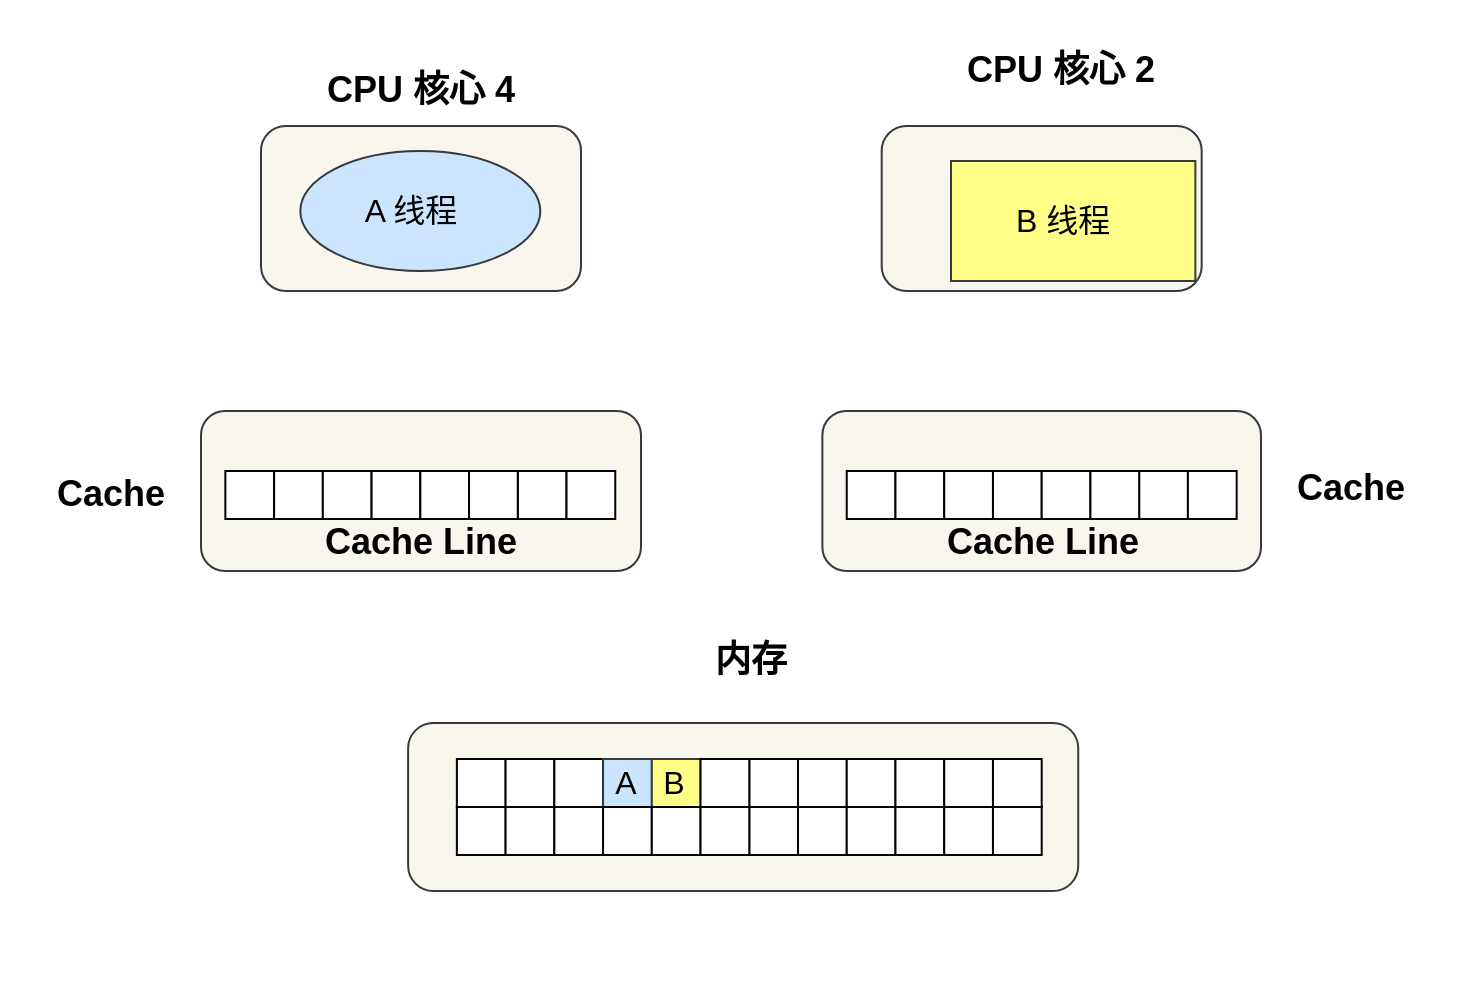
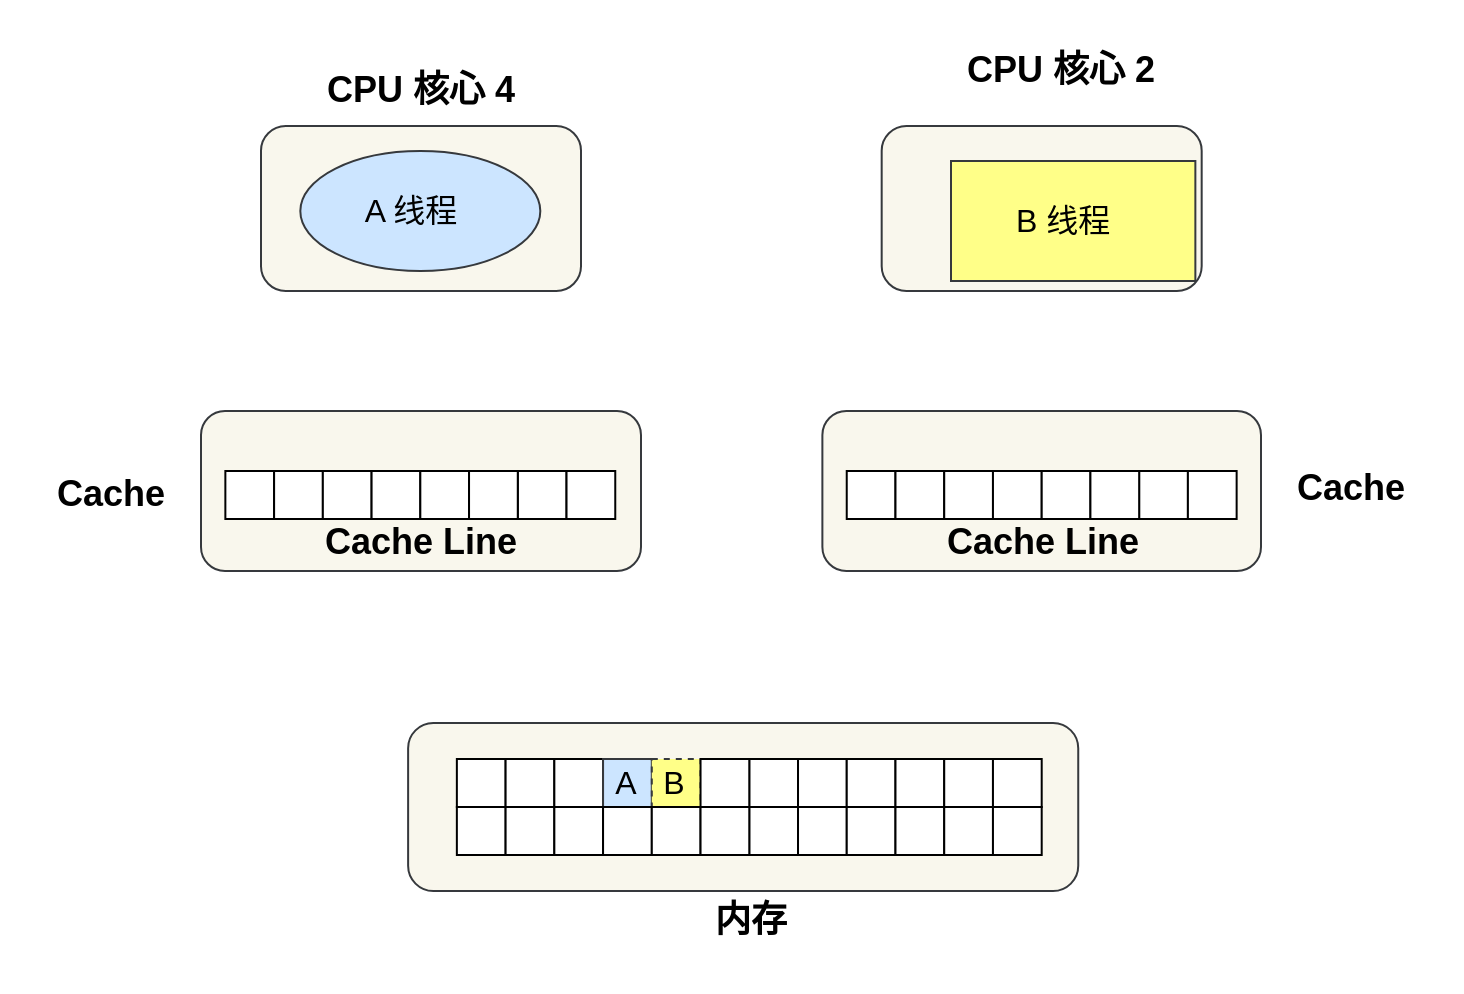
(751, 661) -> (751, 921)
(676, 783) -> (676, 783)
